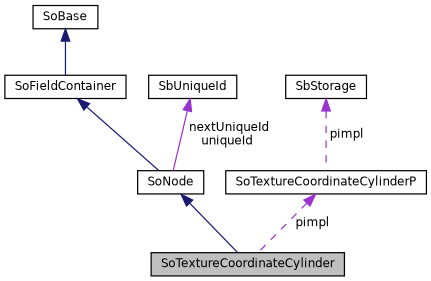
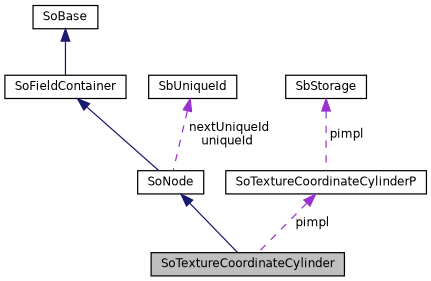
(180, 141) -> (180, 141)
